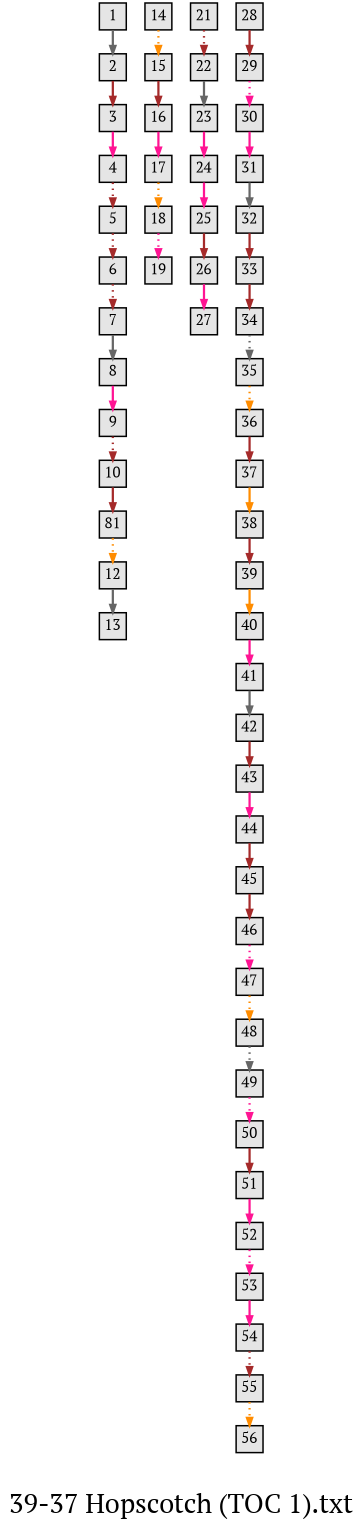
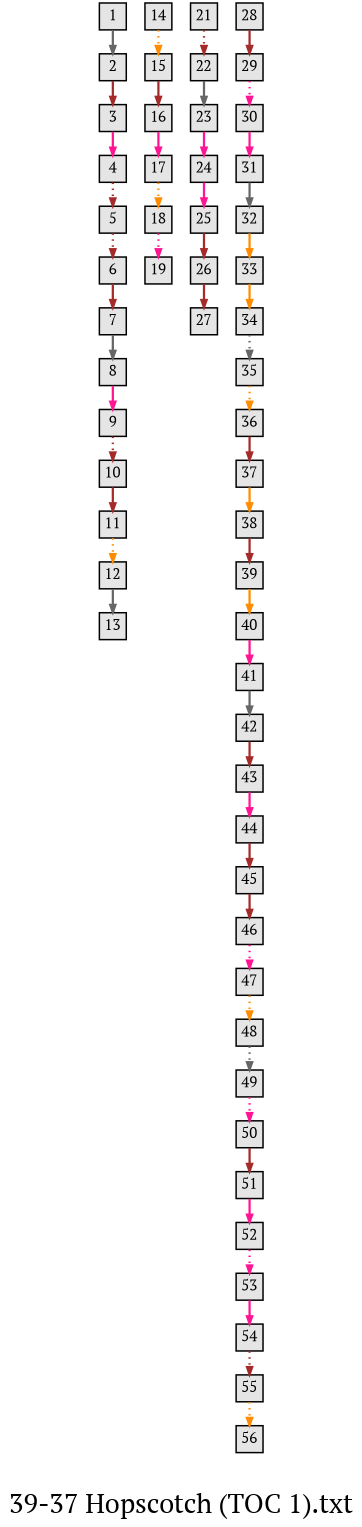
(250, 241) -> (250, 241)
(113, 292) -> (113, 292)
(204, 292) -> (204, 292)
(250, 292) -> (250, 292)
(113, 525) -> (113, 525)
